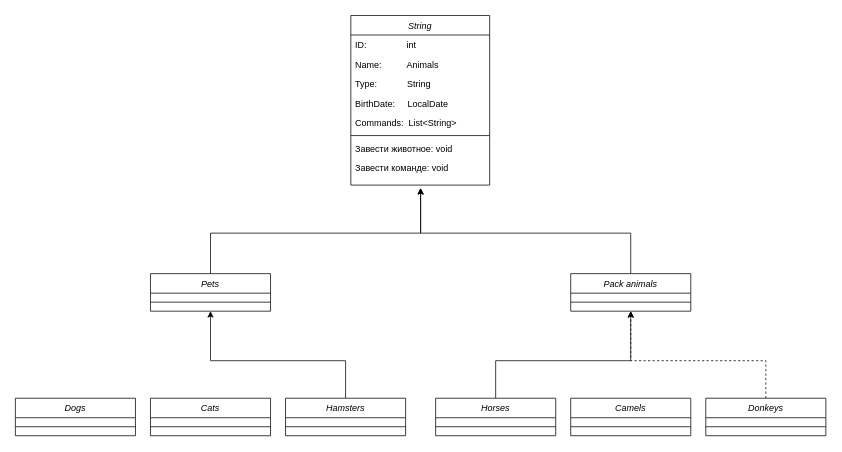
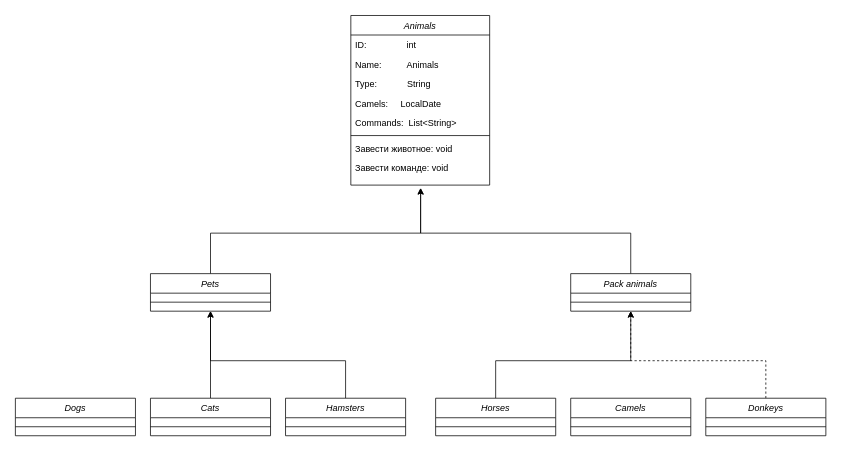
(420, 26) -> (420, 26)
(411, 104) -> (403, 104)
none -> (210, 380)
